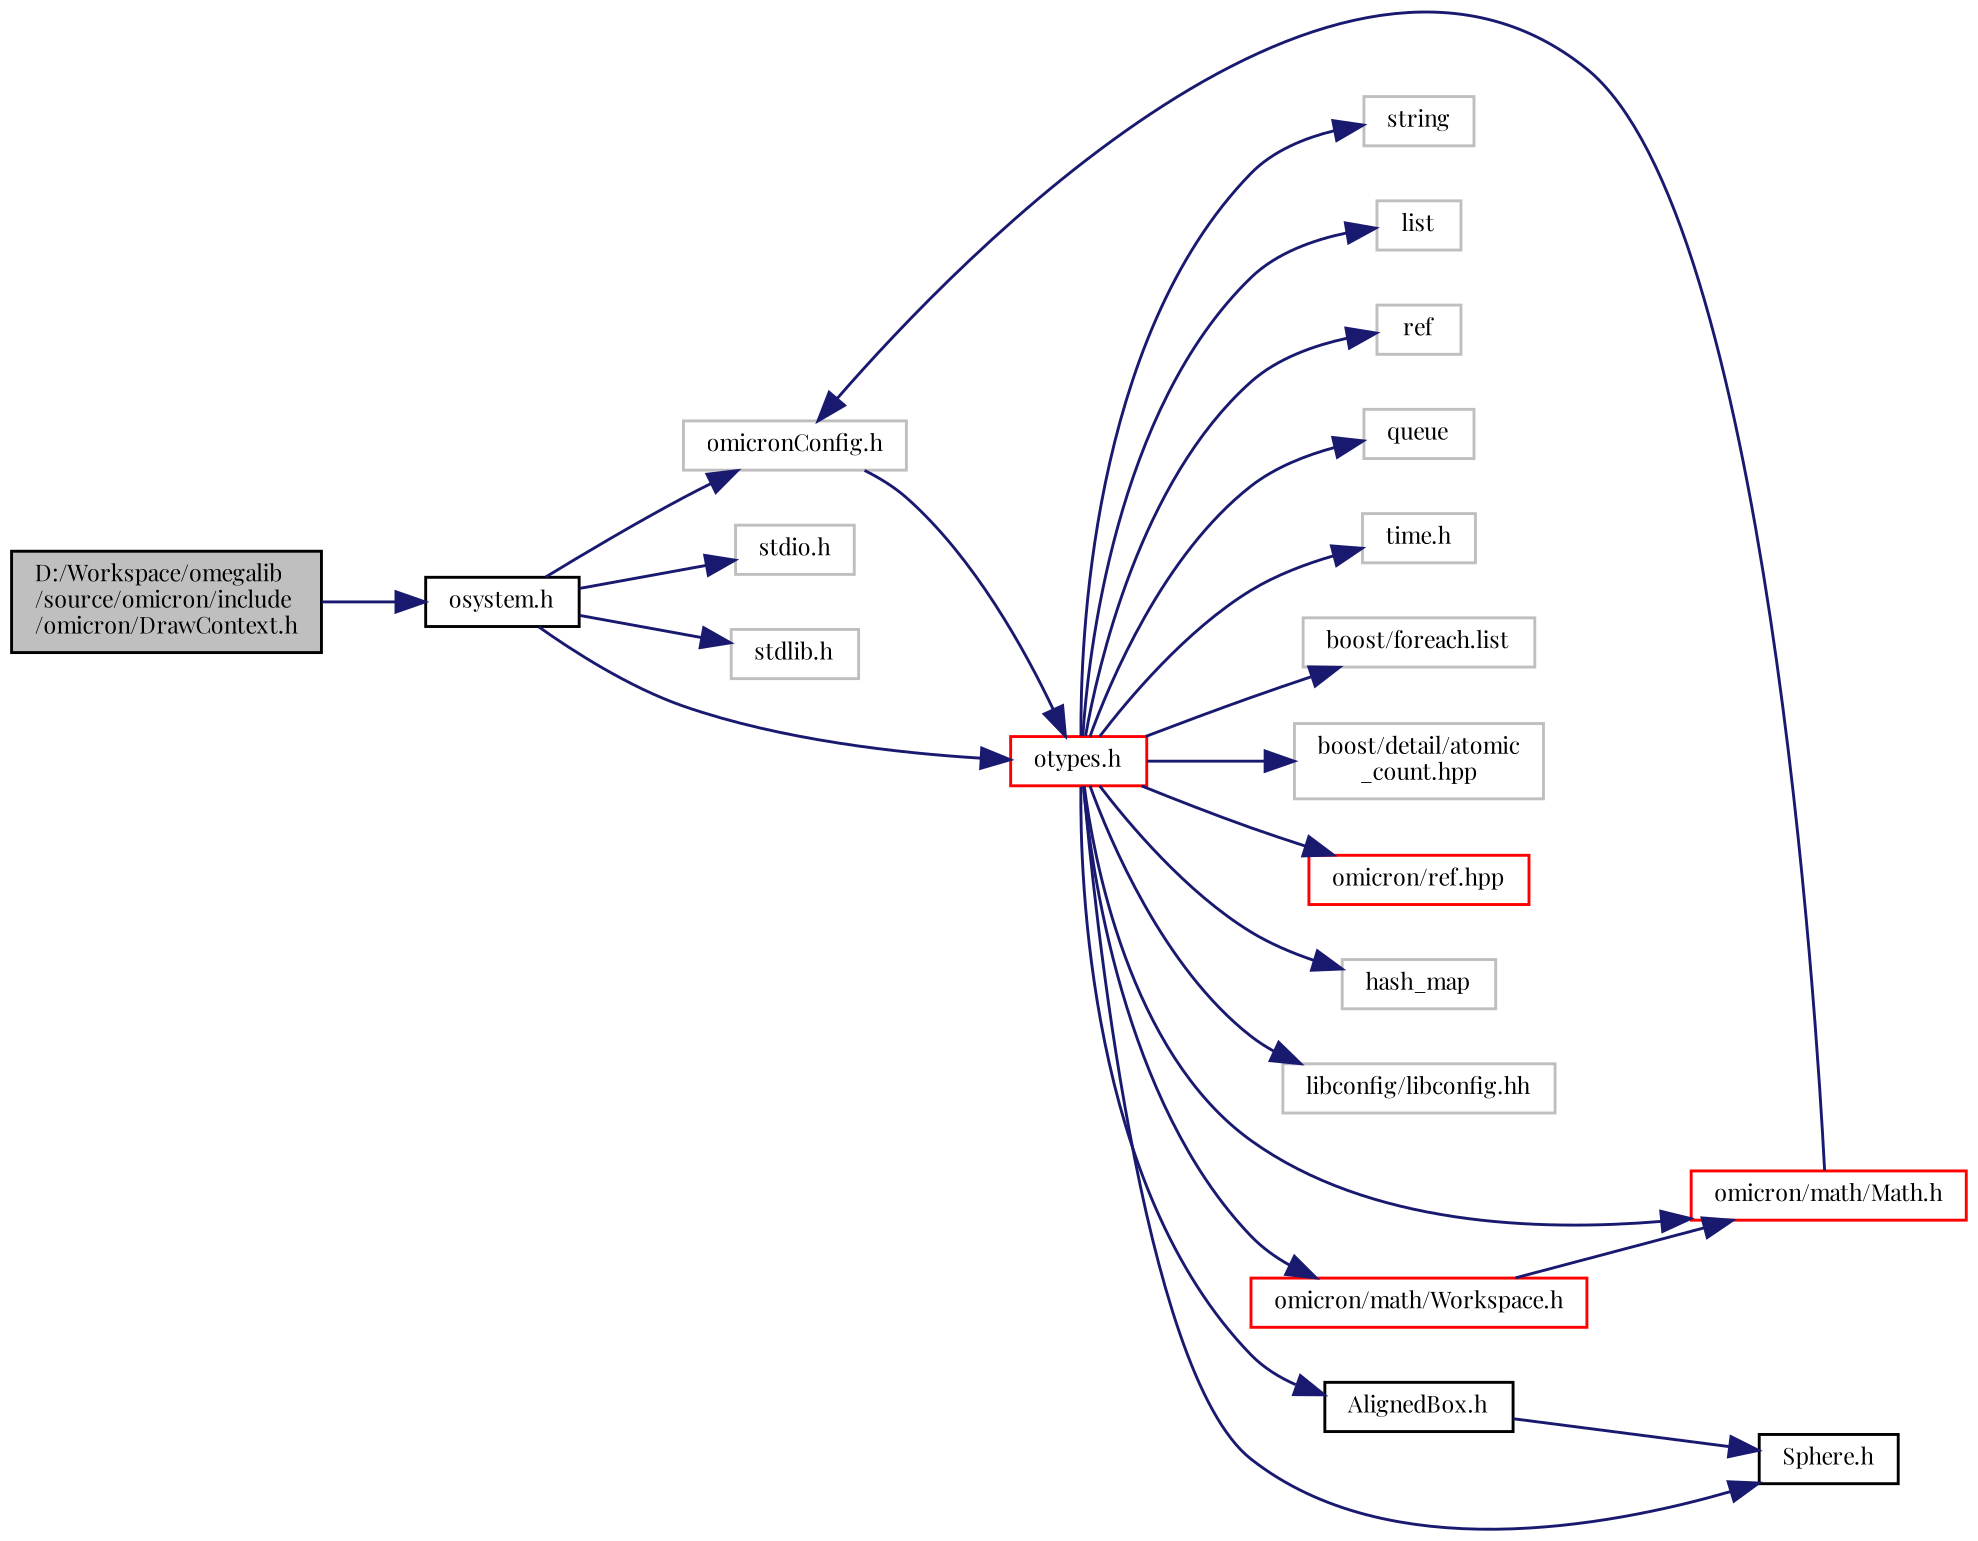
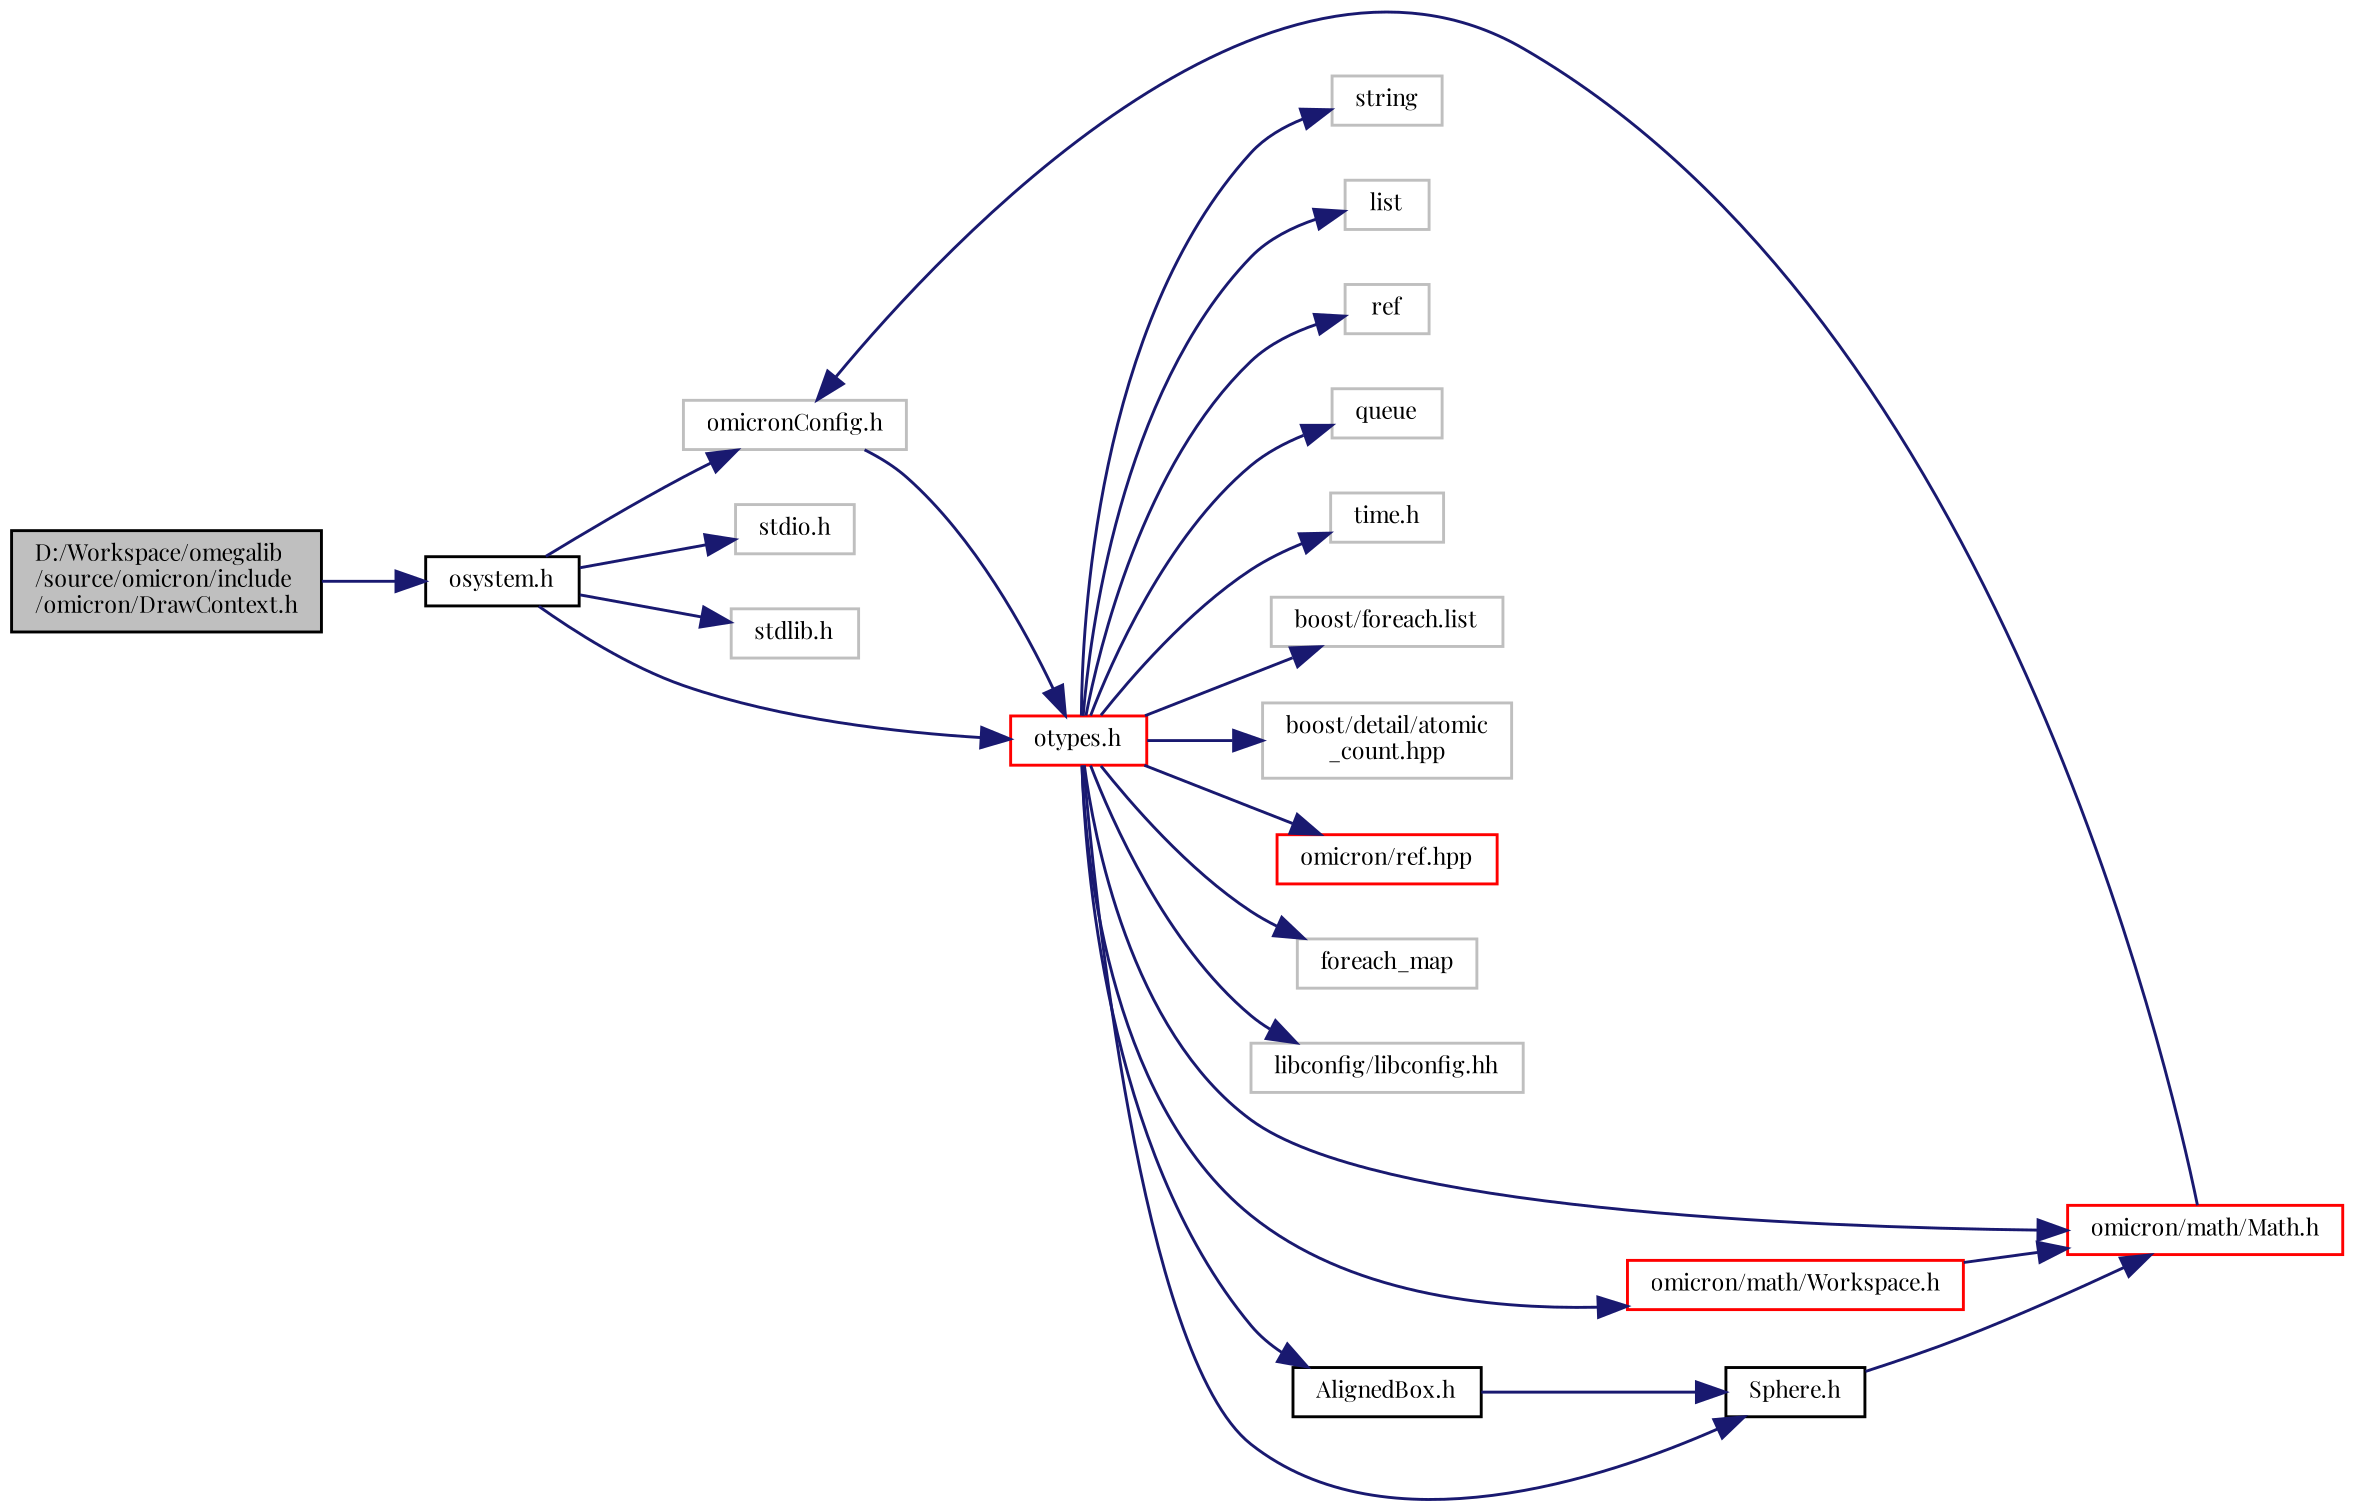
(1419, 984) -> (1387, 964)
none -> (1996, 1324)
